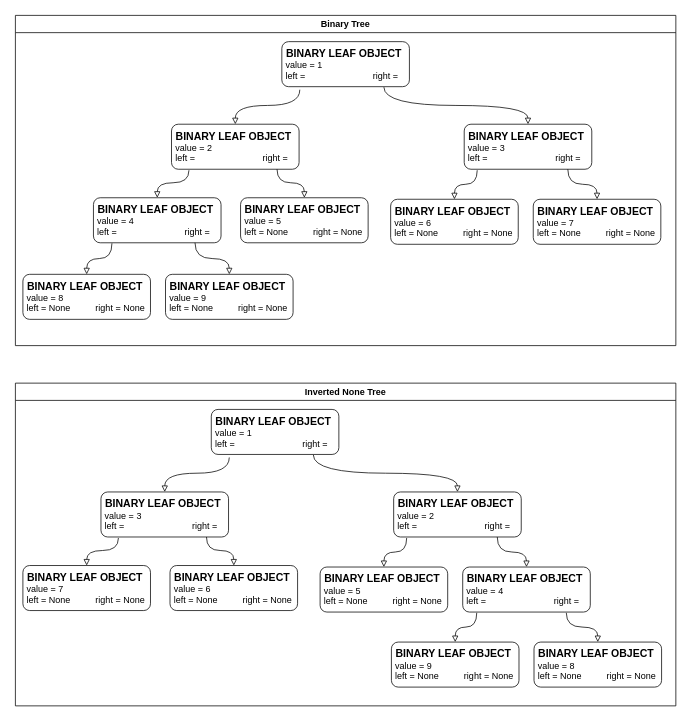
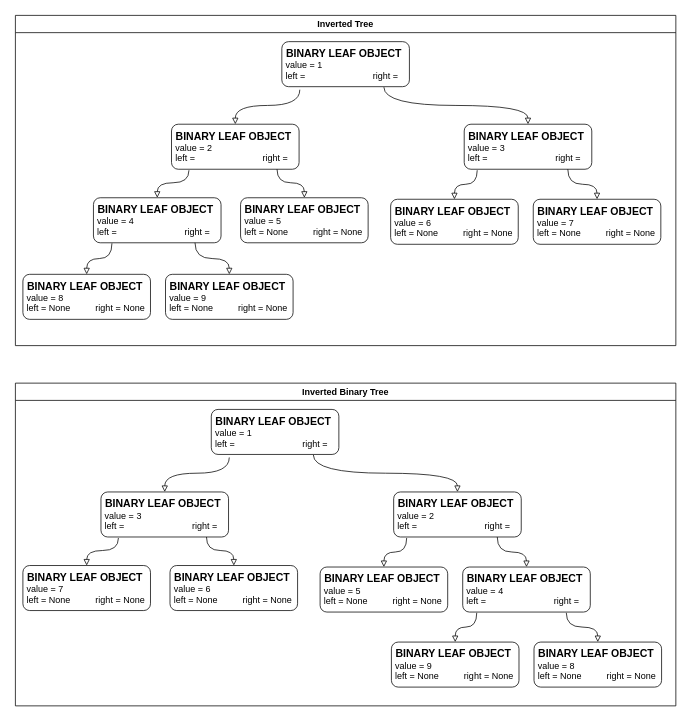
(345, 24) -> (345, 24)
(345, 392) -> (345, 392)
